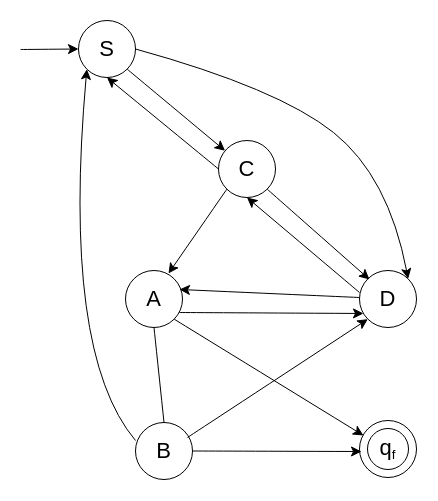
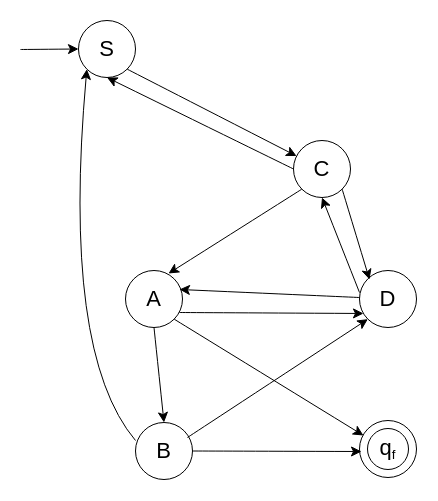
(310, 116) -> none
(247, 169) -> (322, 169)
(163, 416) -> (163, 413)
